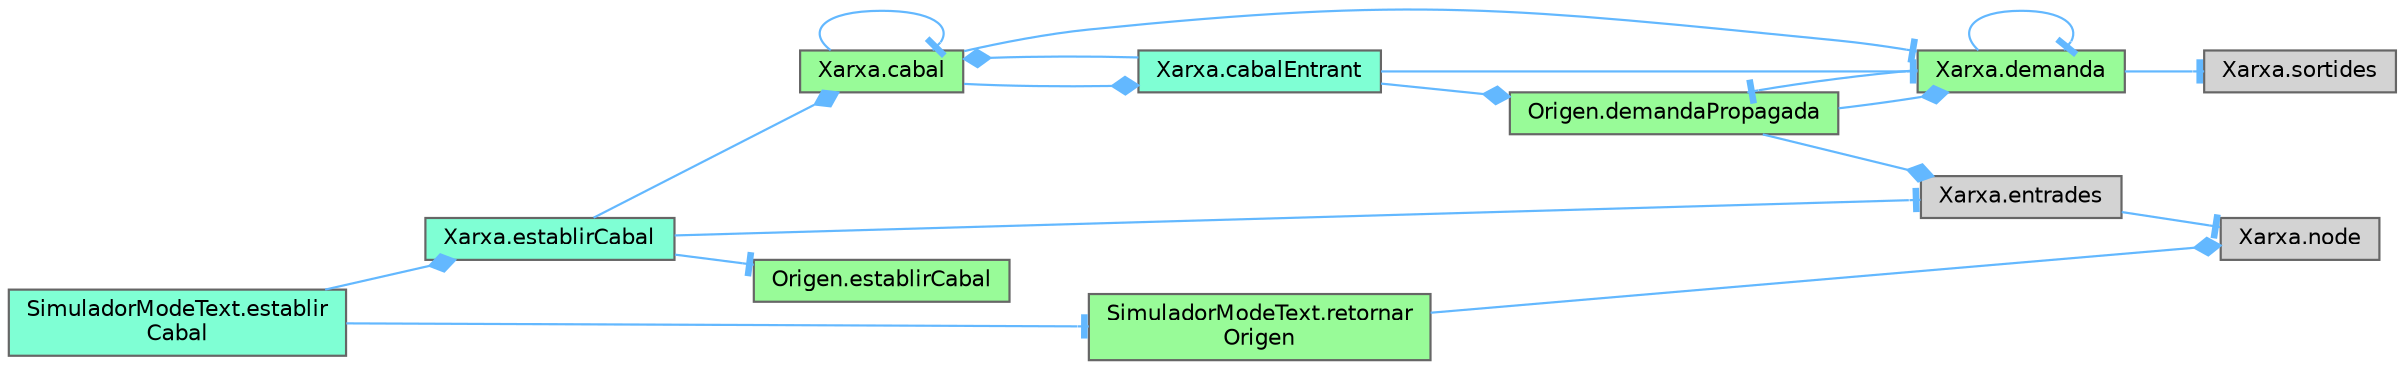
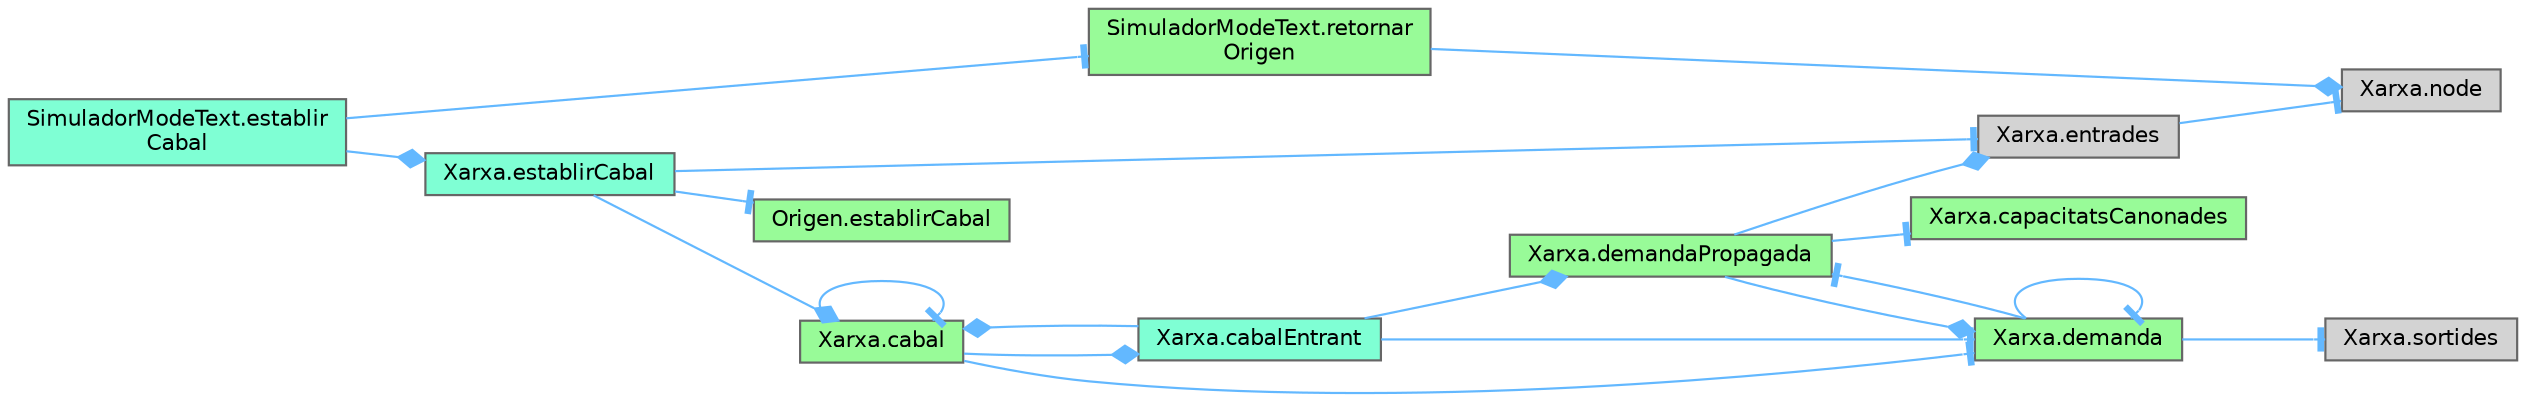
(1674, 113) -> (1671, 256)
none -> (2079, 218)
